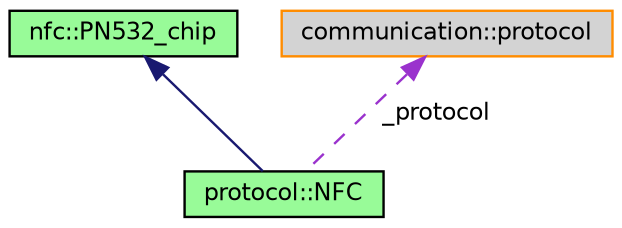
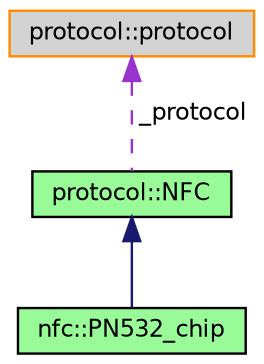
(447, 34) -> (132, 34)
(213, 123) -> (132, 275)
